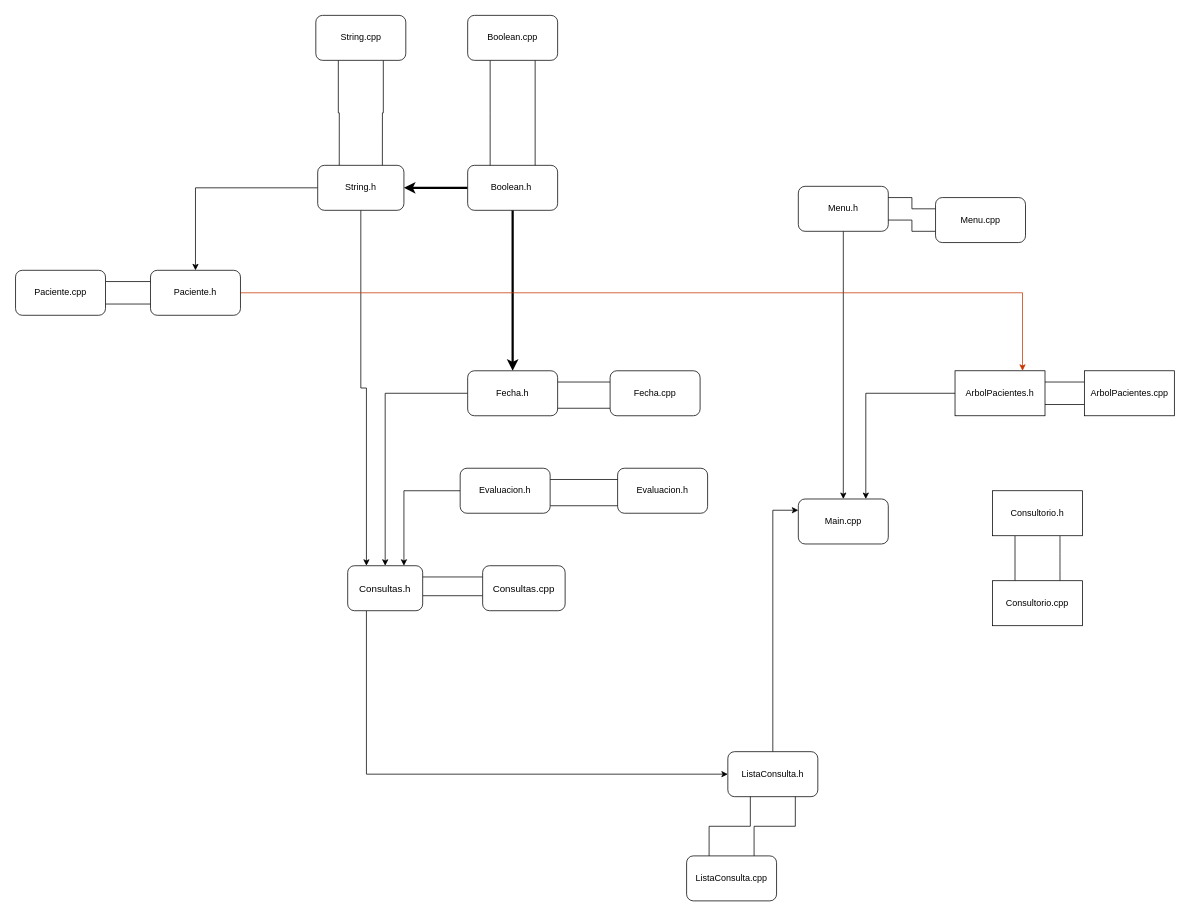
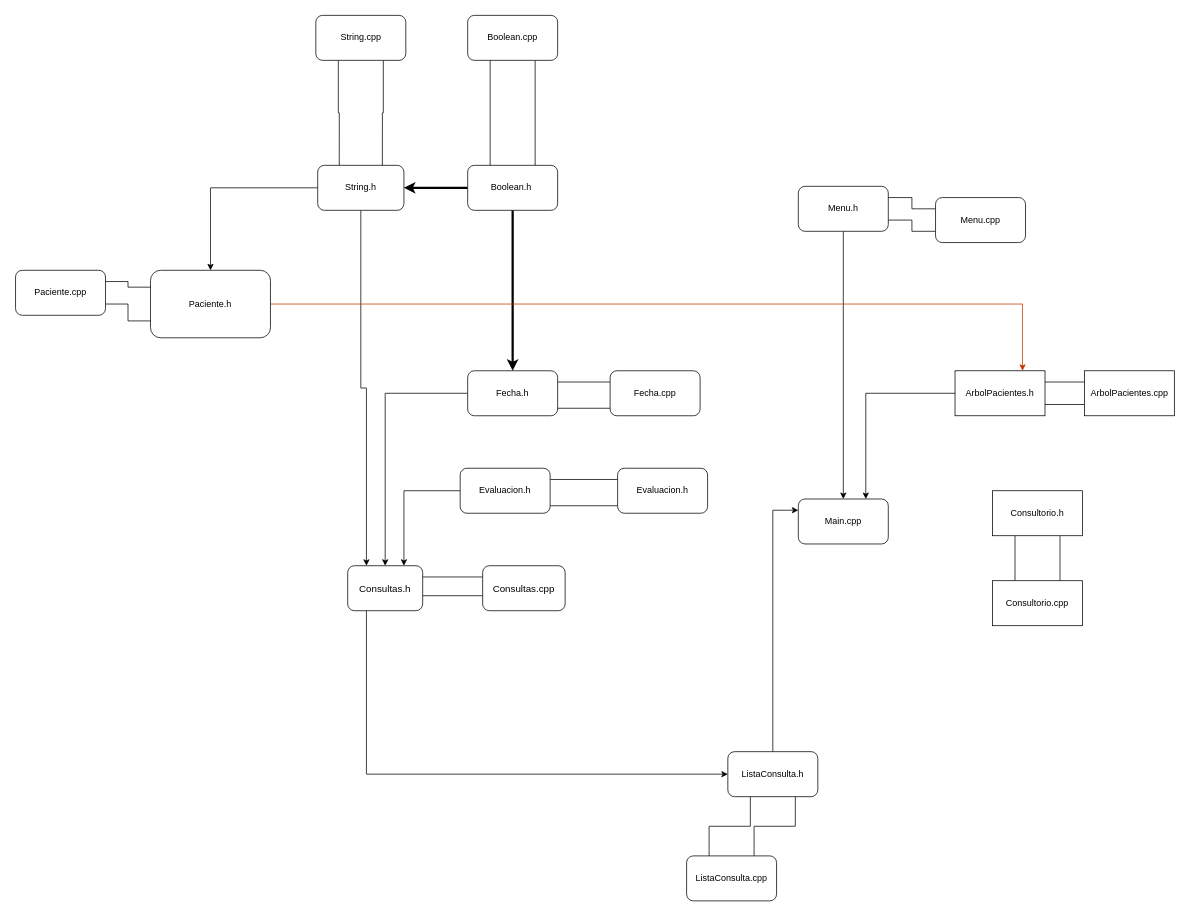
(195, 293) -> (210, 304)
